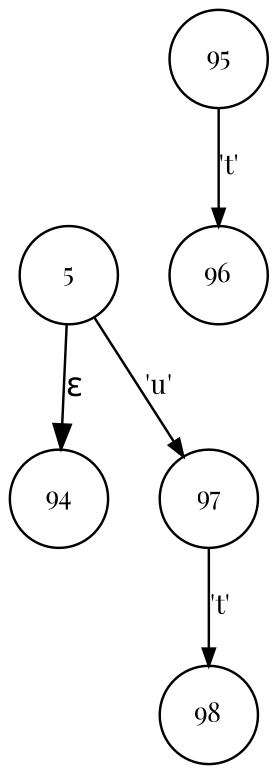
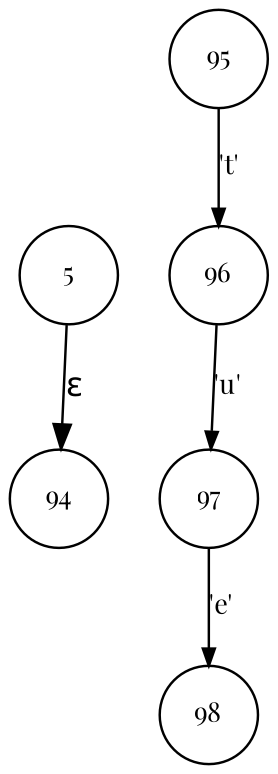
(134, 380) -> (214, 378)
(221, 607) -> (221, 607)
